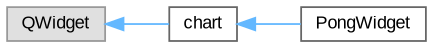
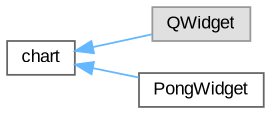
(146, 24) -> (123, 41)
